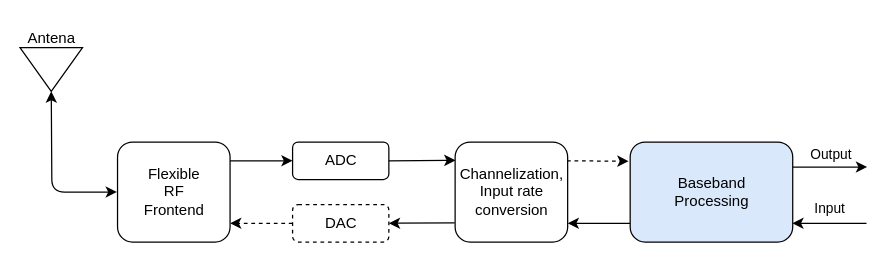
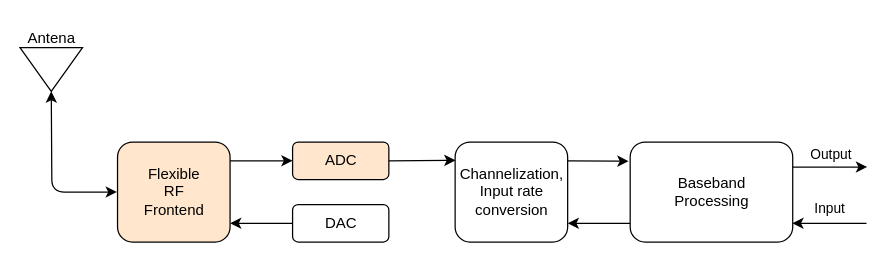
(341, 161) -> (341, 161)
(594, 161) -> (594, 161)
(174, 192) -> (174, 192)
(711, 192) -> (711, 192)
(265, 223) -> (265, 223)
(341, 223) -> (341, 223)
(426, 223) -> none
